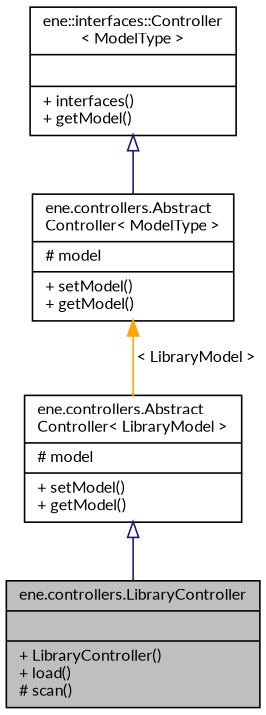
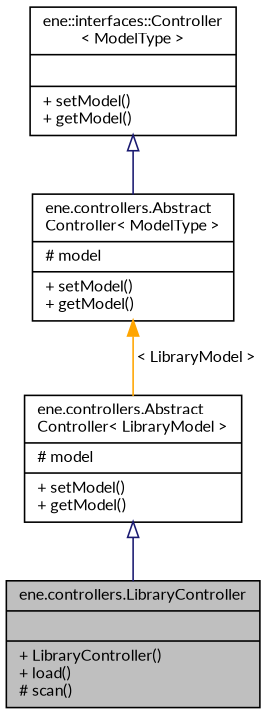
(89, 101) -> (87, 101)
